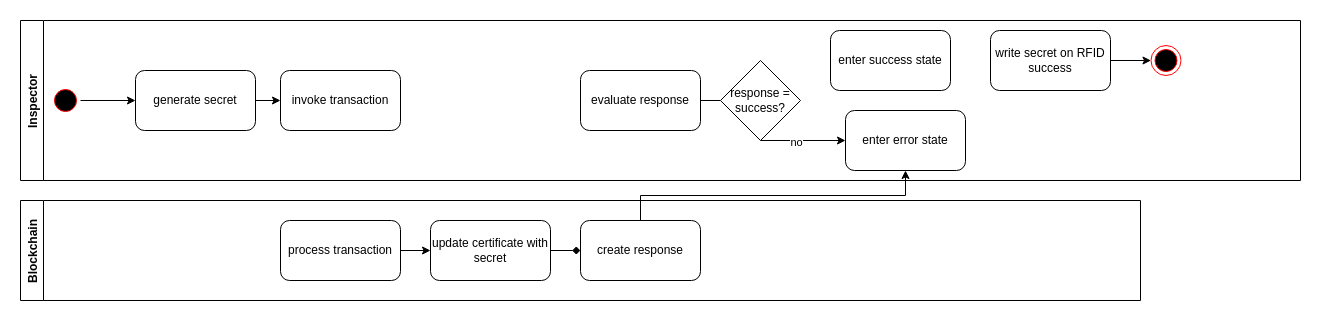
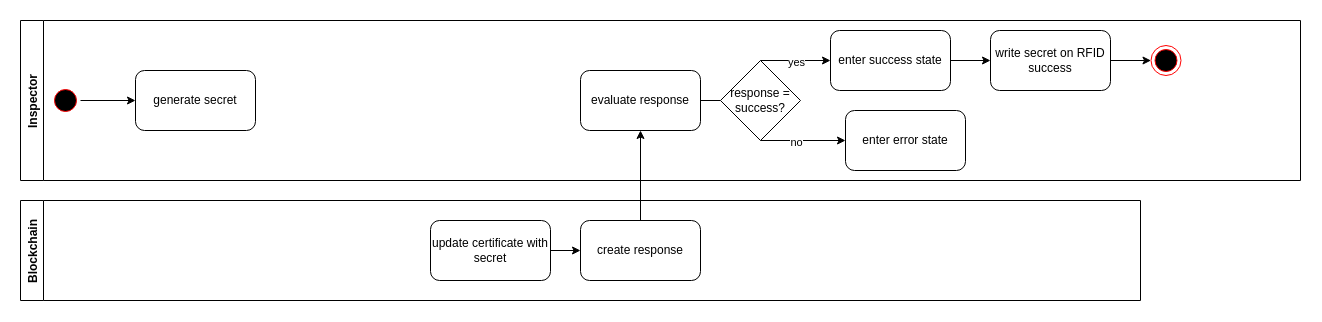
none -> (792, 61)
none -> (967, 61)
(265, 101) -> none
(341, 101) -> none
(782, 196) -> (641, 167)
(341, 251) -> none
(412, 251) -> none
(572, 251) -> (572, 251)
